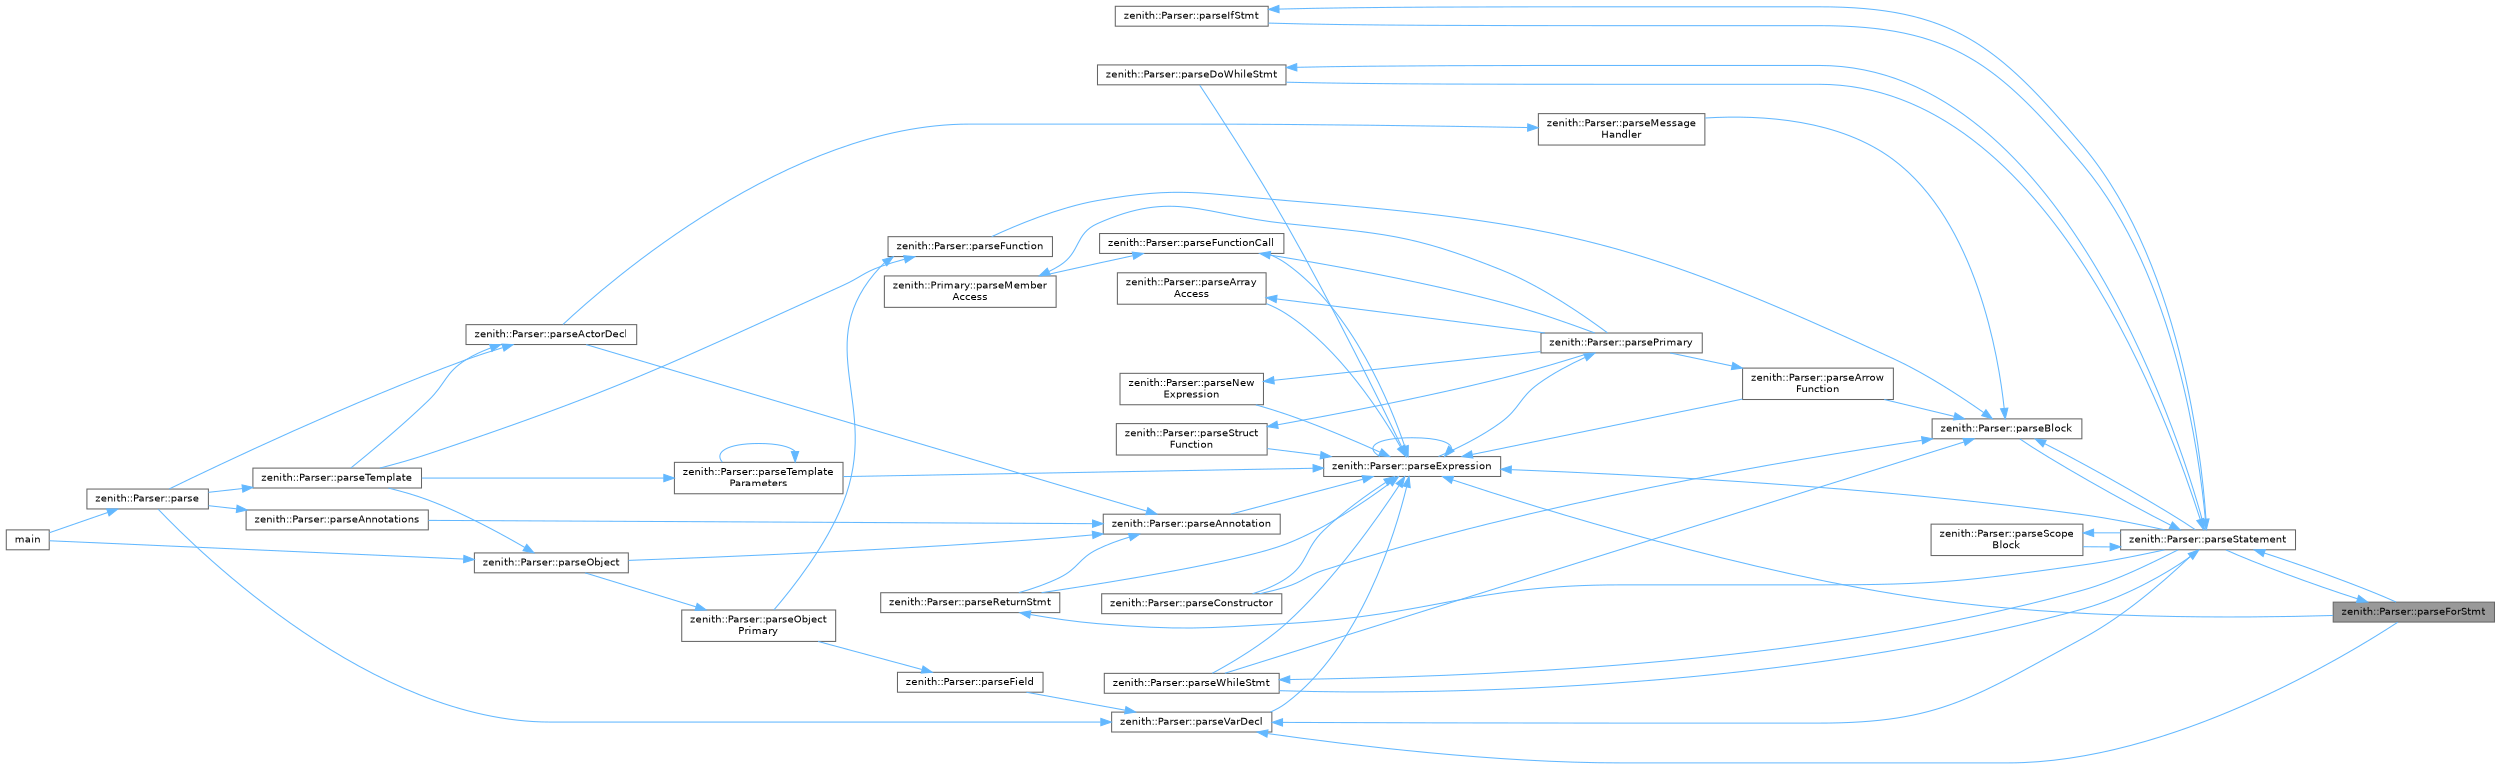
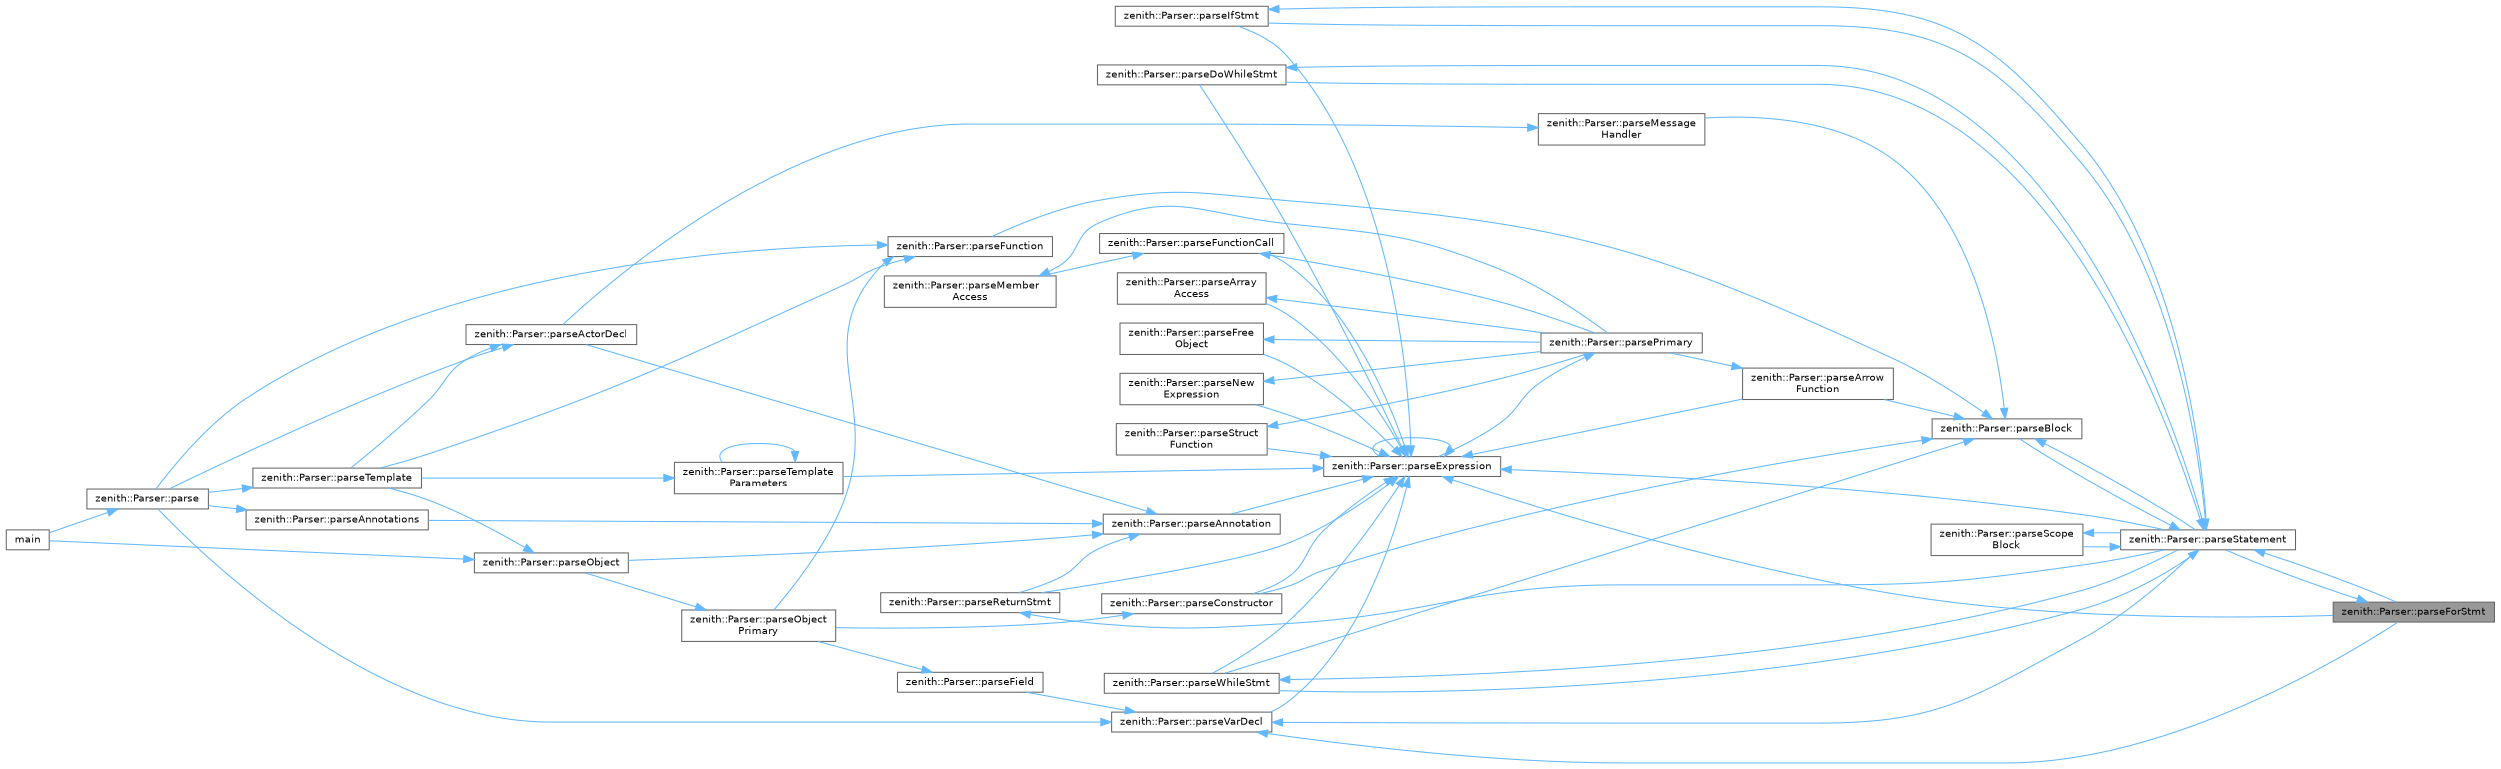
none -> (1375, 224)
(970, 292) -> (970, 292)
none -> (488, 295)
none -> (1192, 339)
none -> (980, 627)
